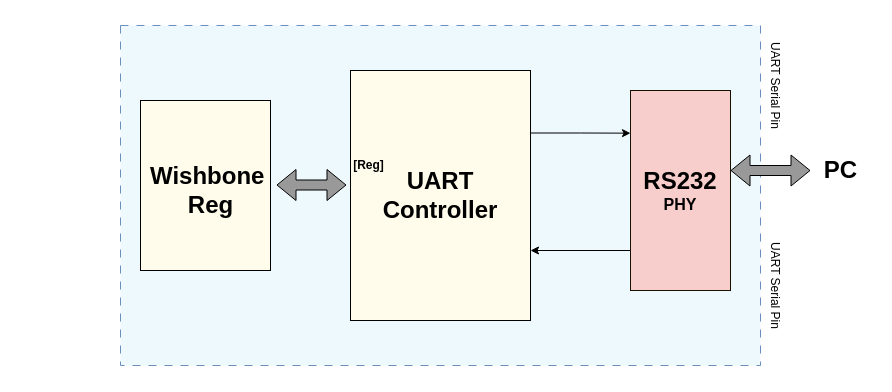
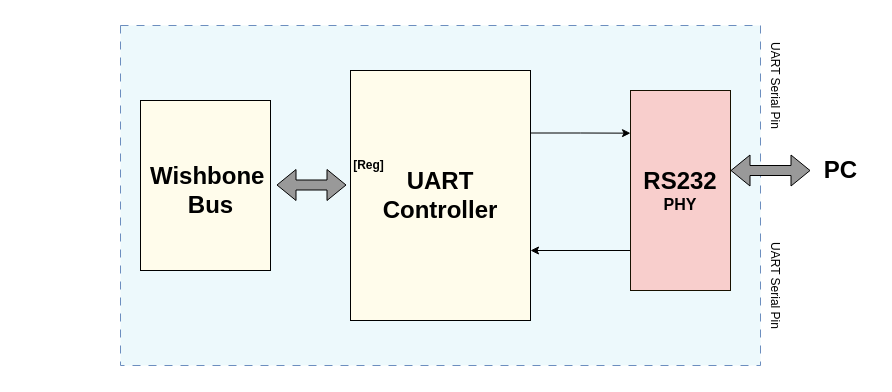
(211, 191) -> (211, 191)
